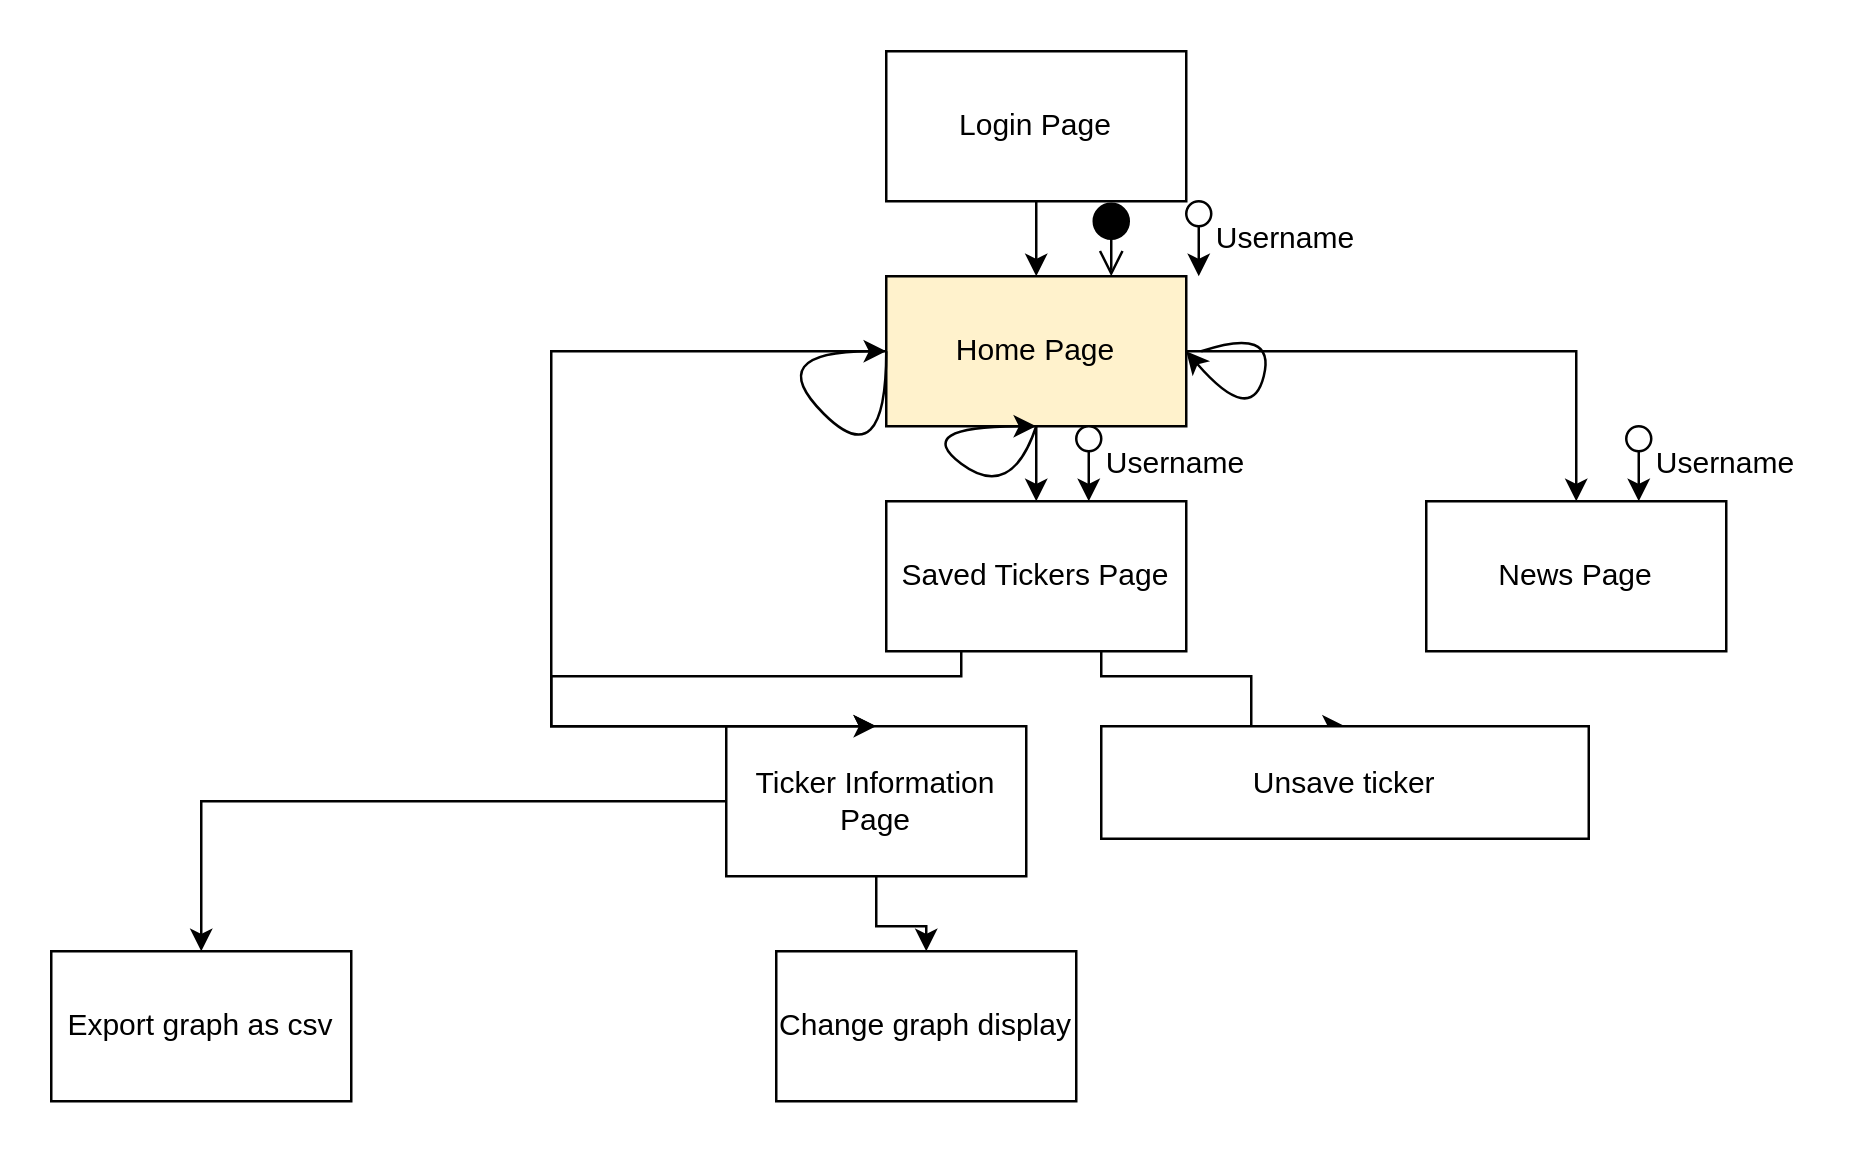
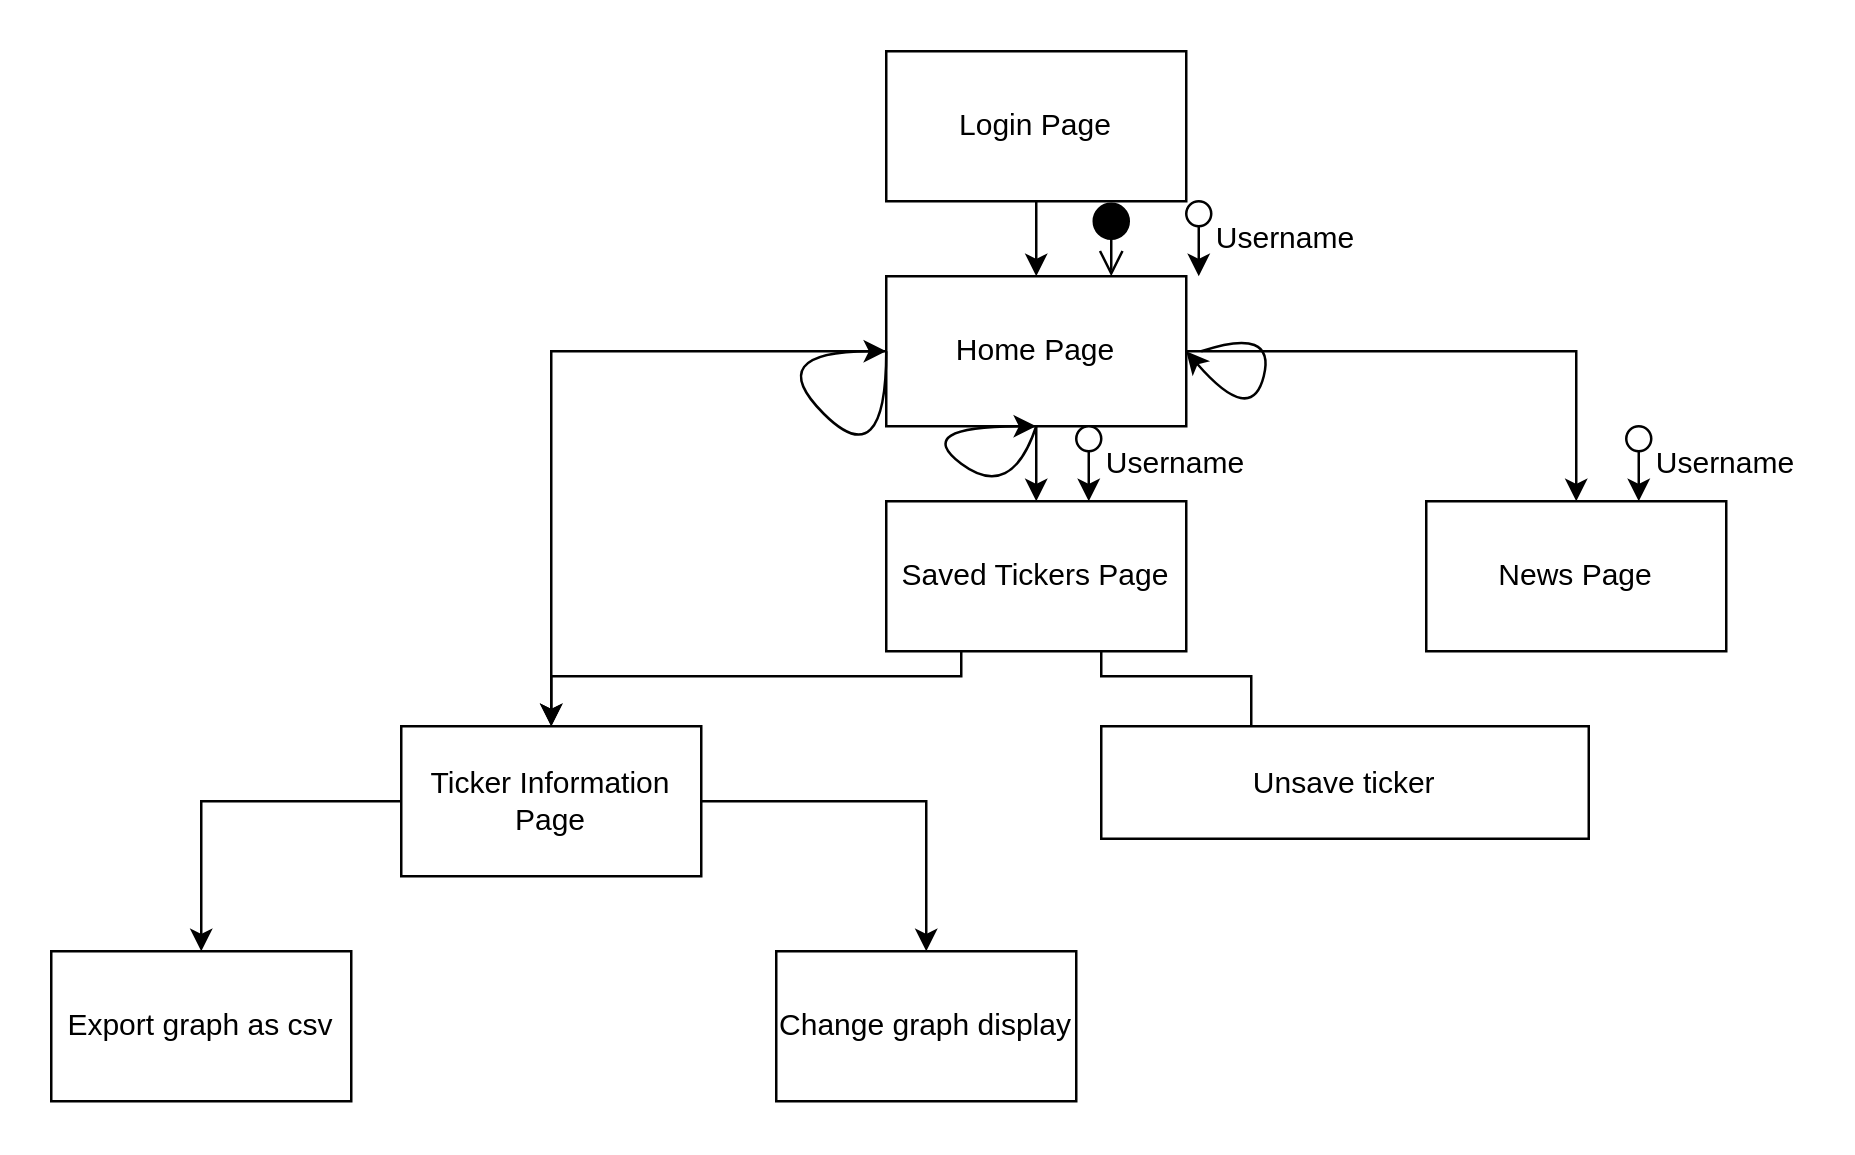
(1036, 351) -> (1036, 351)
(1327, 726) -> (1333, 726)
(876, 801) -> (551, 801)
